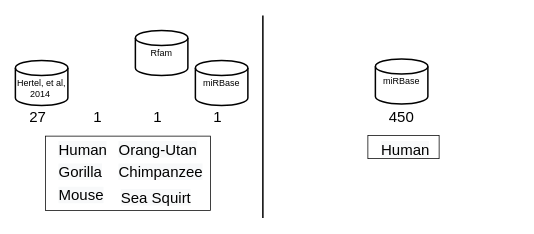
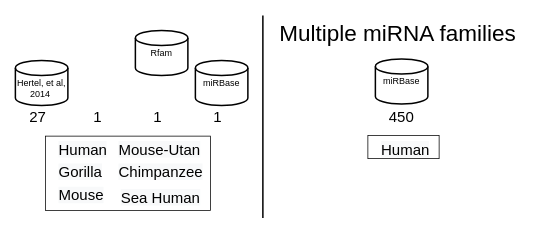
none -> (398, 33)
(161, 150) -> (161, 150)
(159, 198) -> (157, 198)
